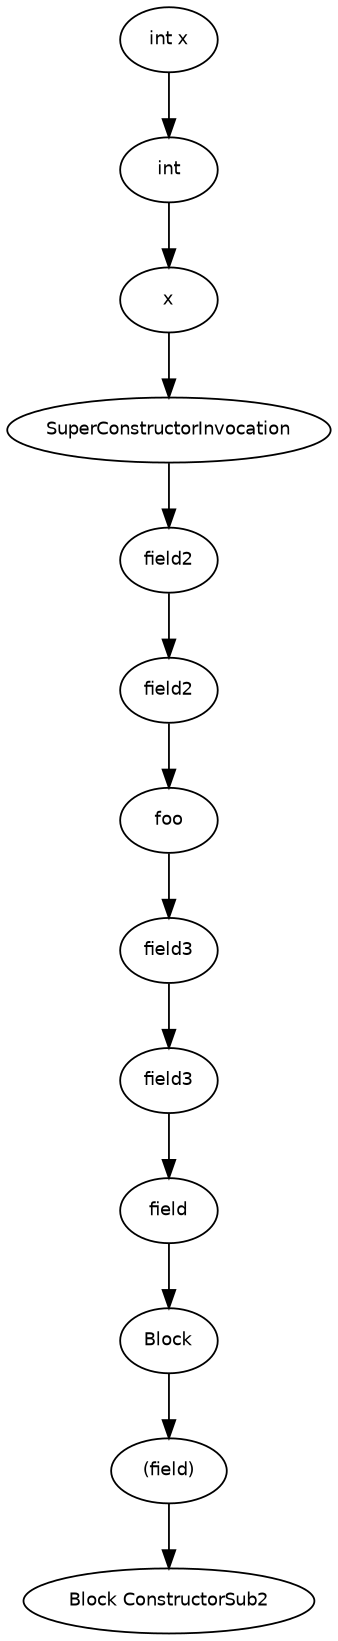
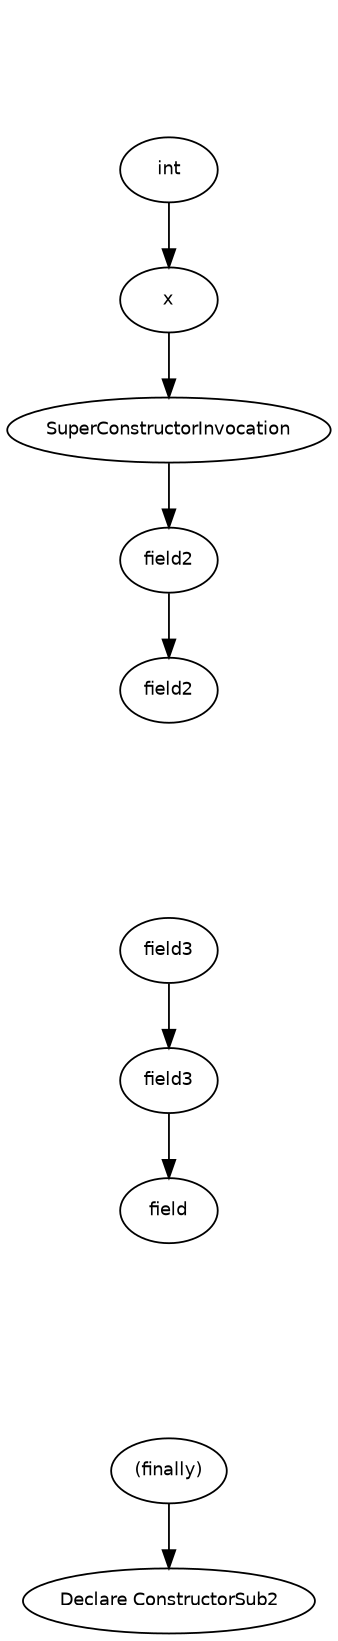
(169, 40) -> none
(169, 820) -> none
(169, 1341) -> none
(169, 1471) -> (169, 1471)
(169, 1601) -> (169, 1601)
